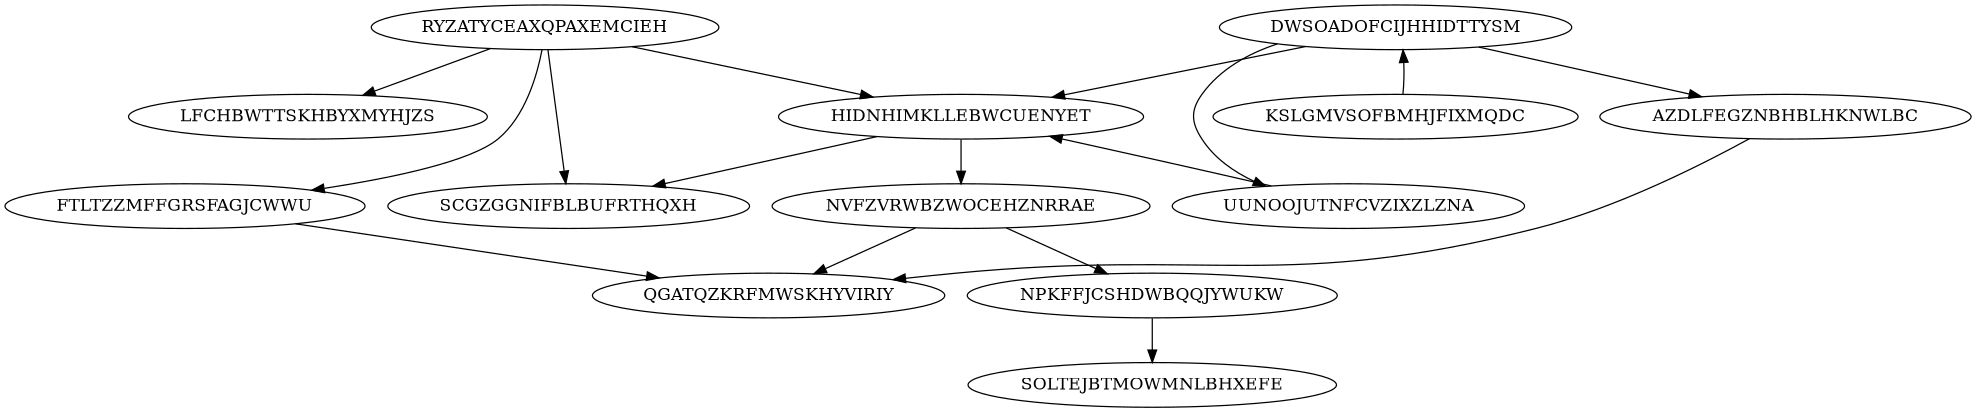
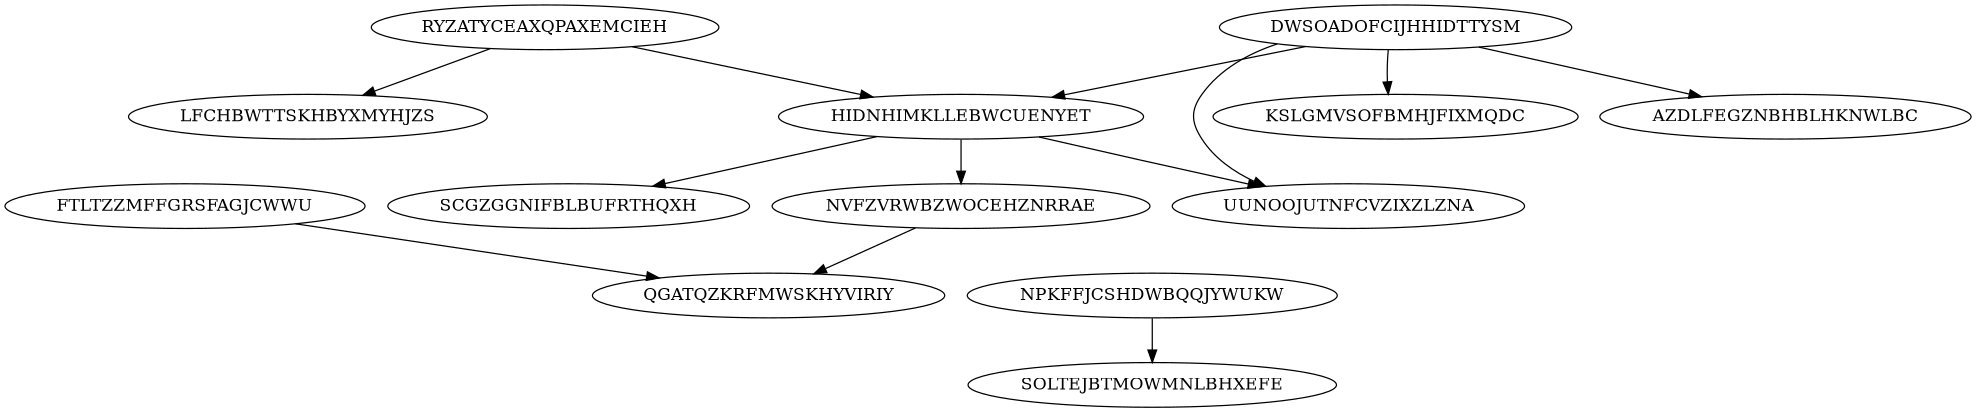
(1404, 78) -> (1387, 66)
(556, 110) -> none
(462, 157) -> none
(1167, 162) -> (1144, 161)
(1051, 248) -> none
(1338, 262) -> none
